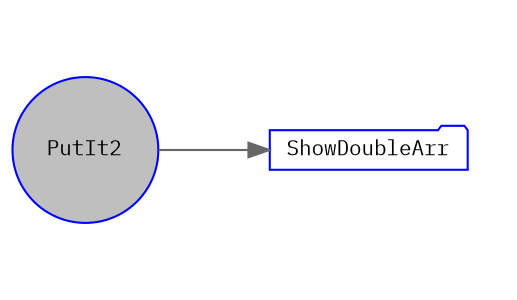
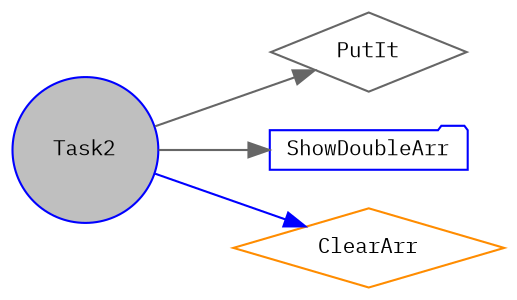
none -> (369, 52)
(85, 150) -> (85, 150)
none -> (369, 248)
